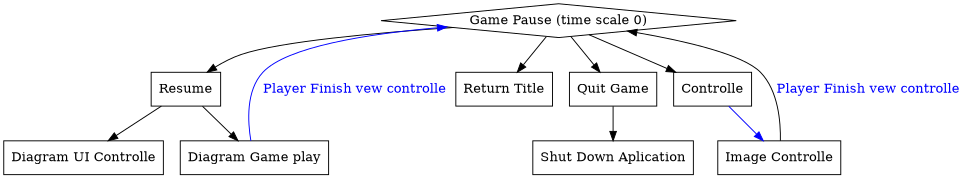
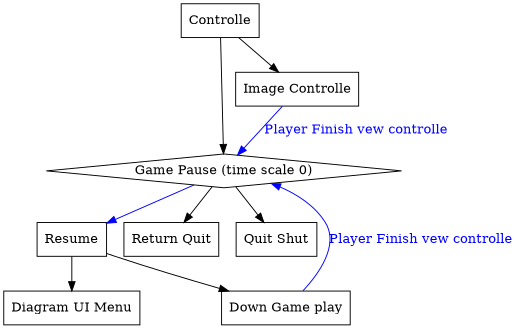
(320, 40) -> (155, 202)
(628, 52) -> (222, 91)
(736, 58) -> (263, 127)
(504, 89) -> (171, 239)
(613, 89) -> (277, 239)
(743, 120) -> (255, 52)
(84, 158) -> (72, 308)
(254, 158) -> (286, 308)
(613, 158) -> none
